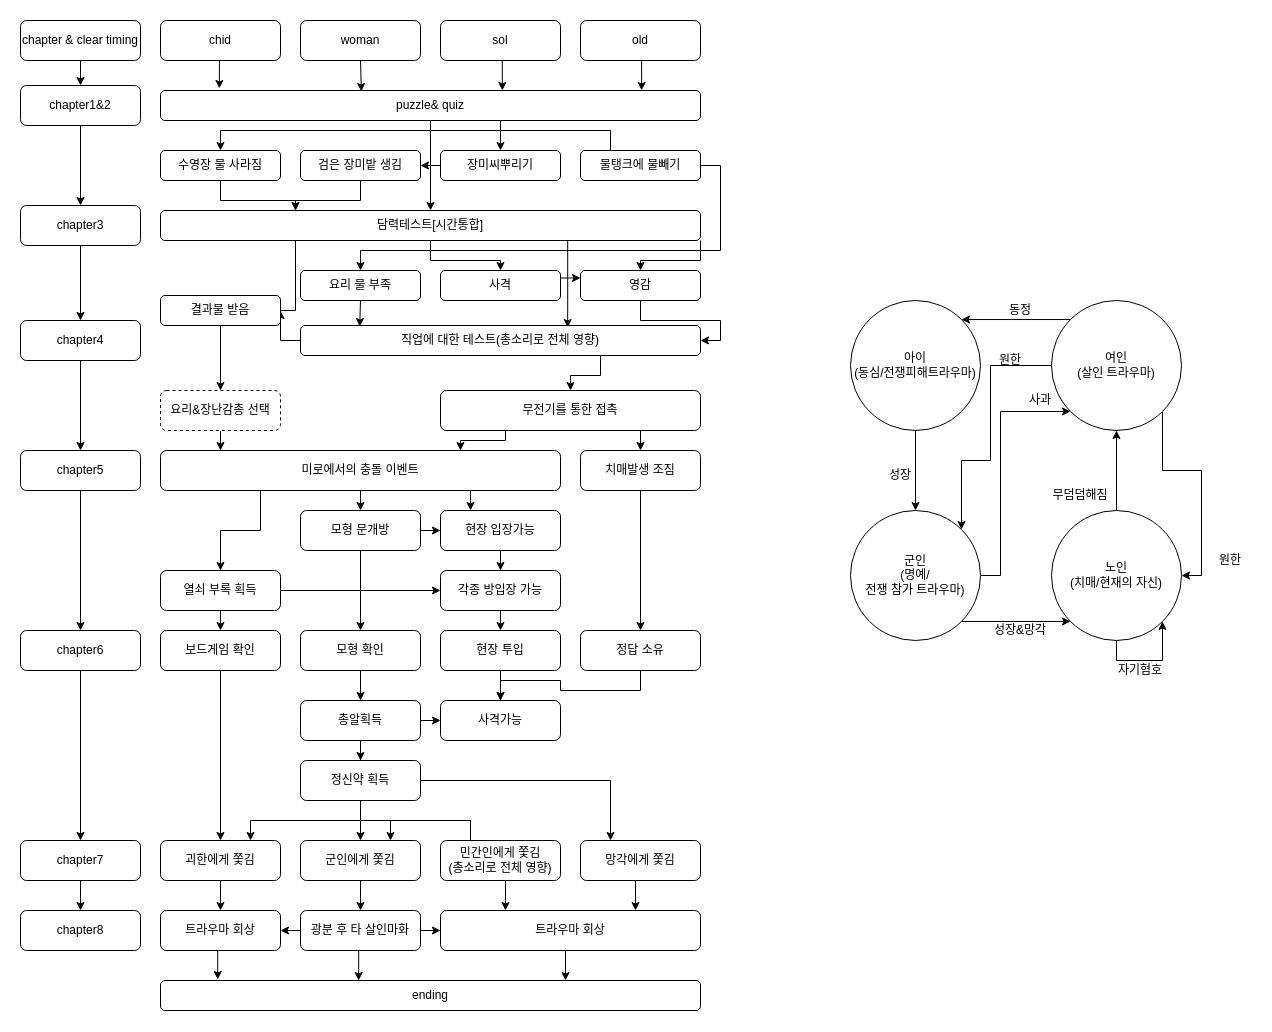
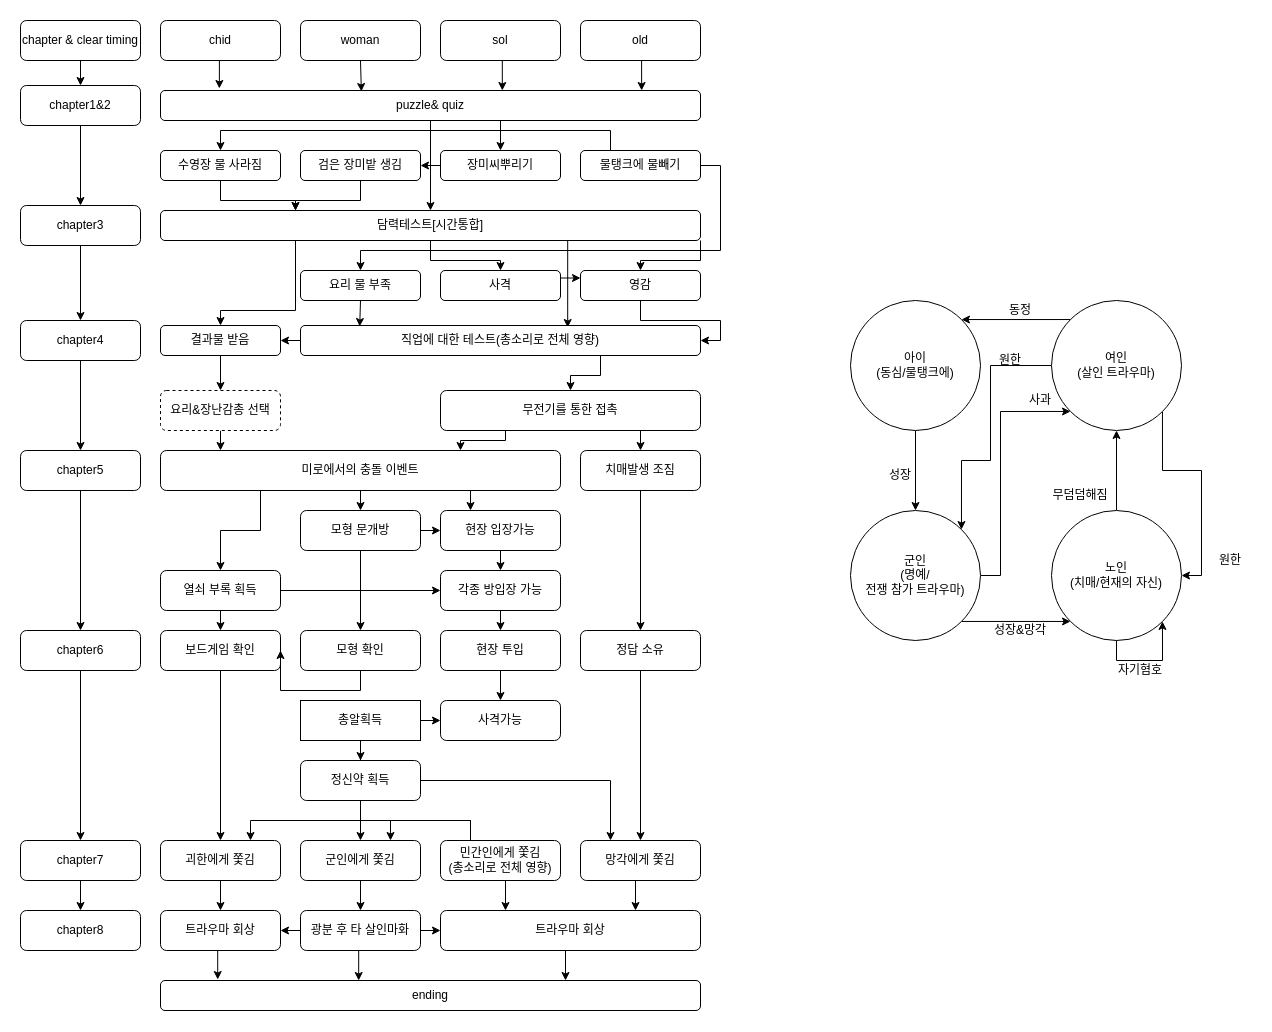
(221, 311) -> (221, 341)
(916, 366) -> (916, 366)
(361, 691) -> (306, 691)
(568, 691) -> (641, 761)
(361, 721) -> (361, 721)
